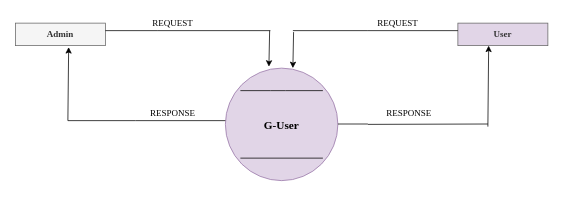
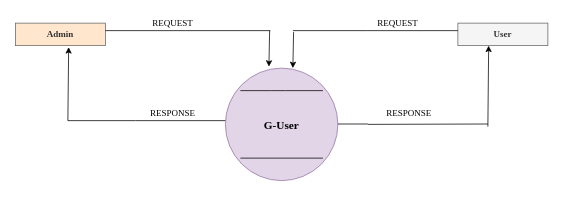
(60, 34) -> (60, 34)
(503, 34) -> (503, 34)
